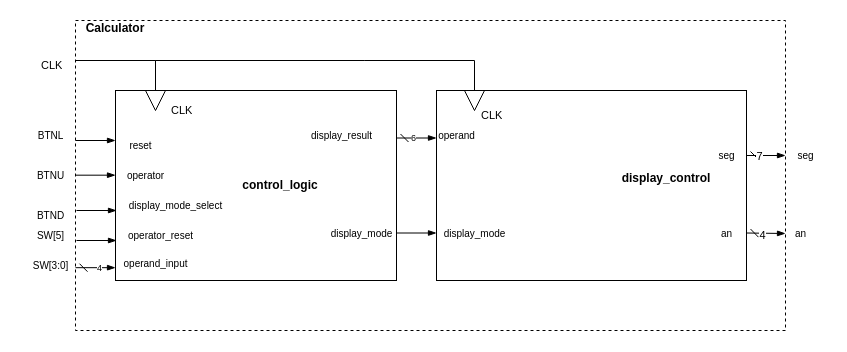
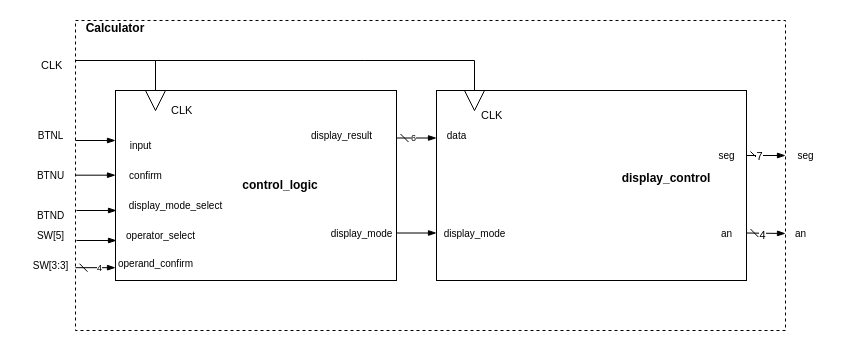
(457, 136) -> (457, 136)
(141, 146) -> (141, 146)
(146, 176) -> (146, 176)
(161, 236) -> (161, 236)
(156, 264) -> (156, 264)
(51, 266) -> (51, 266)
